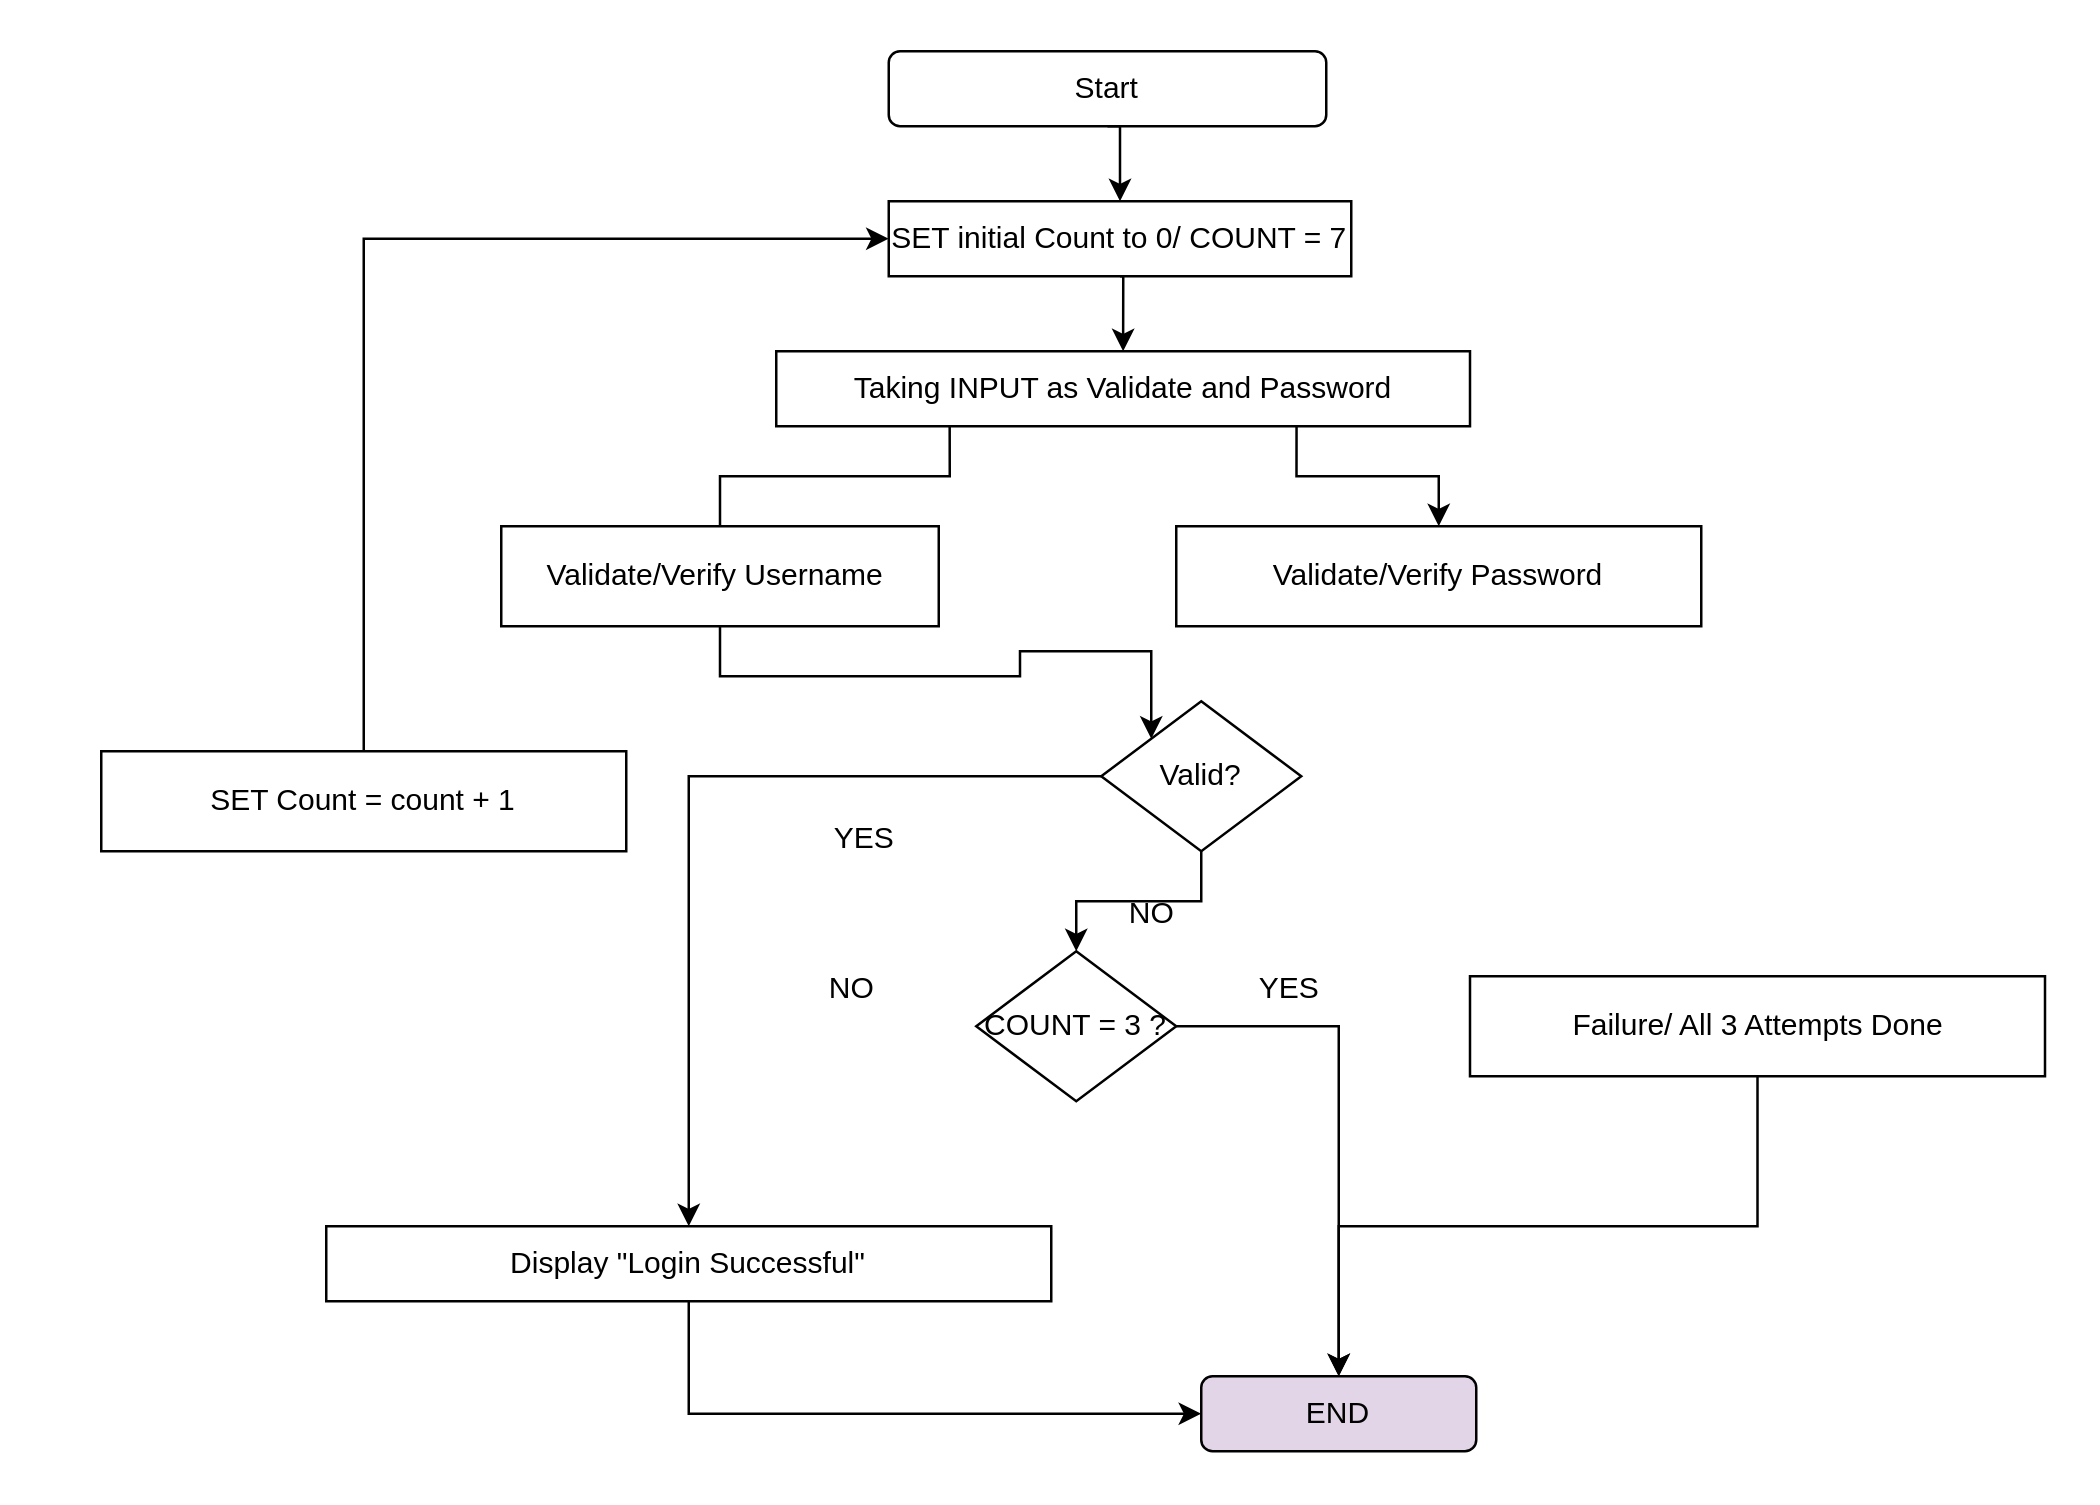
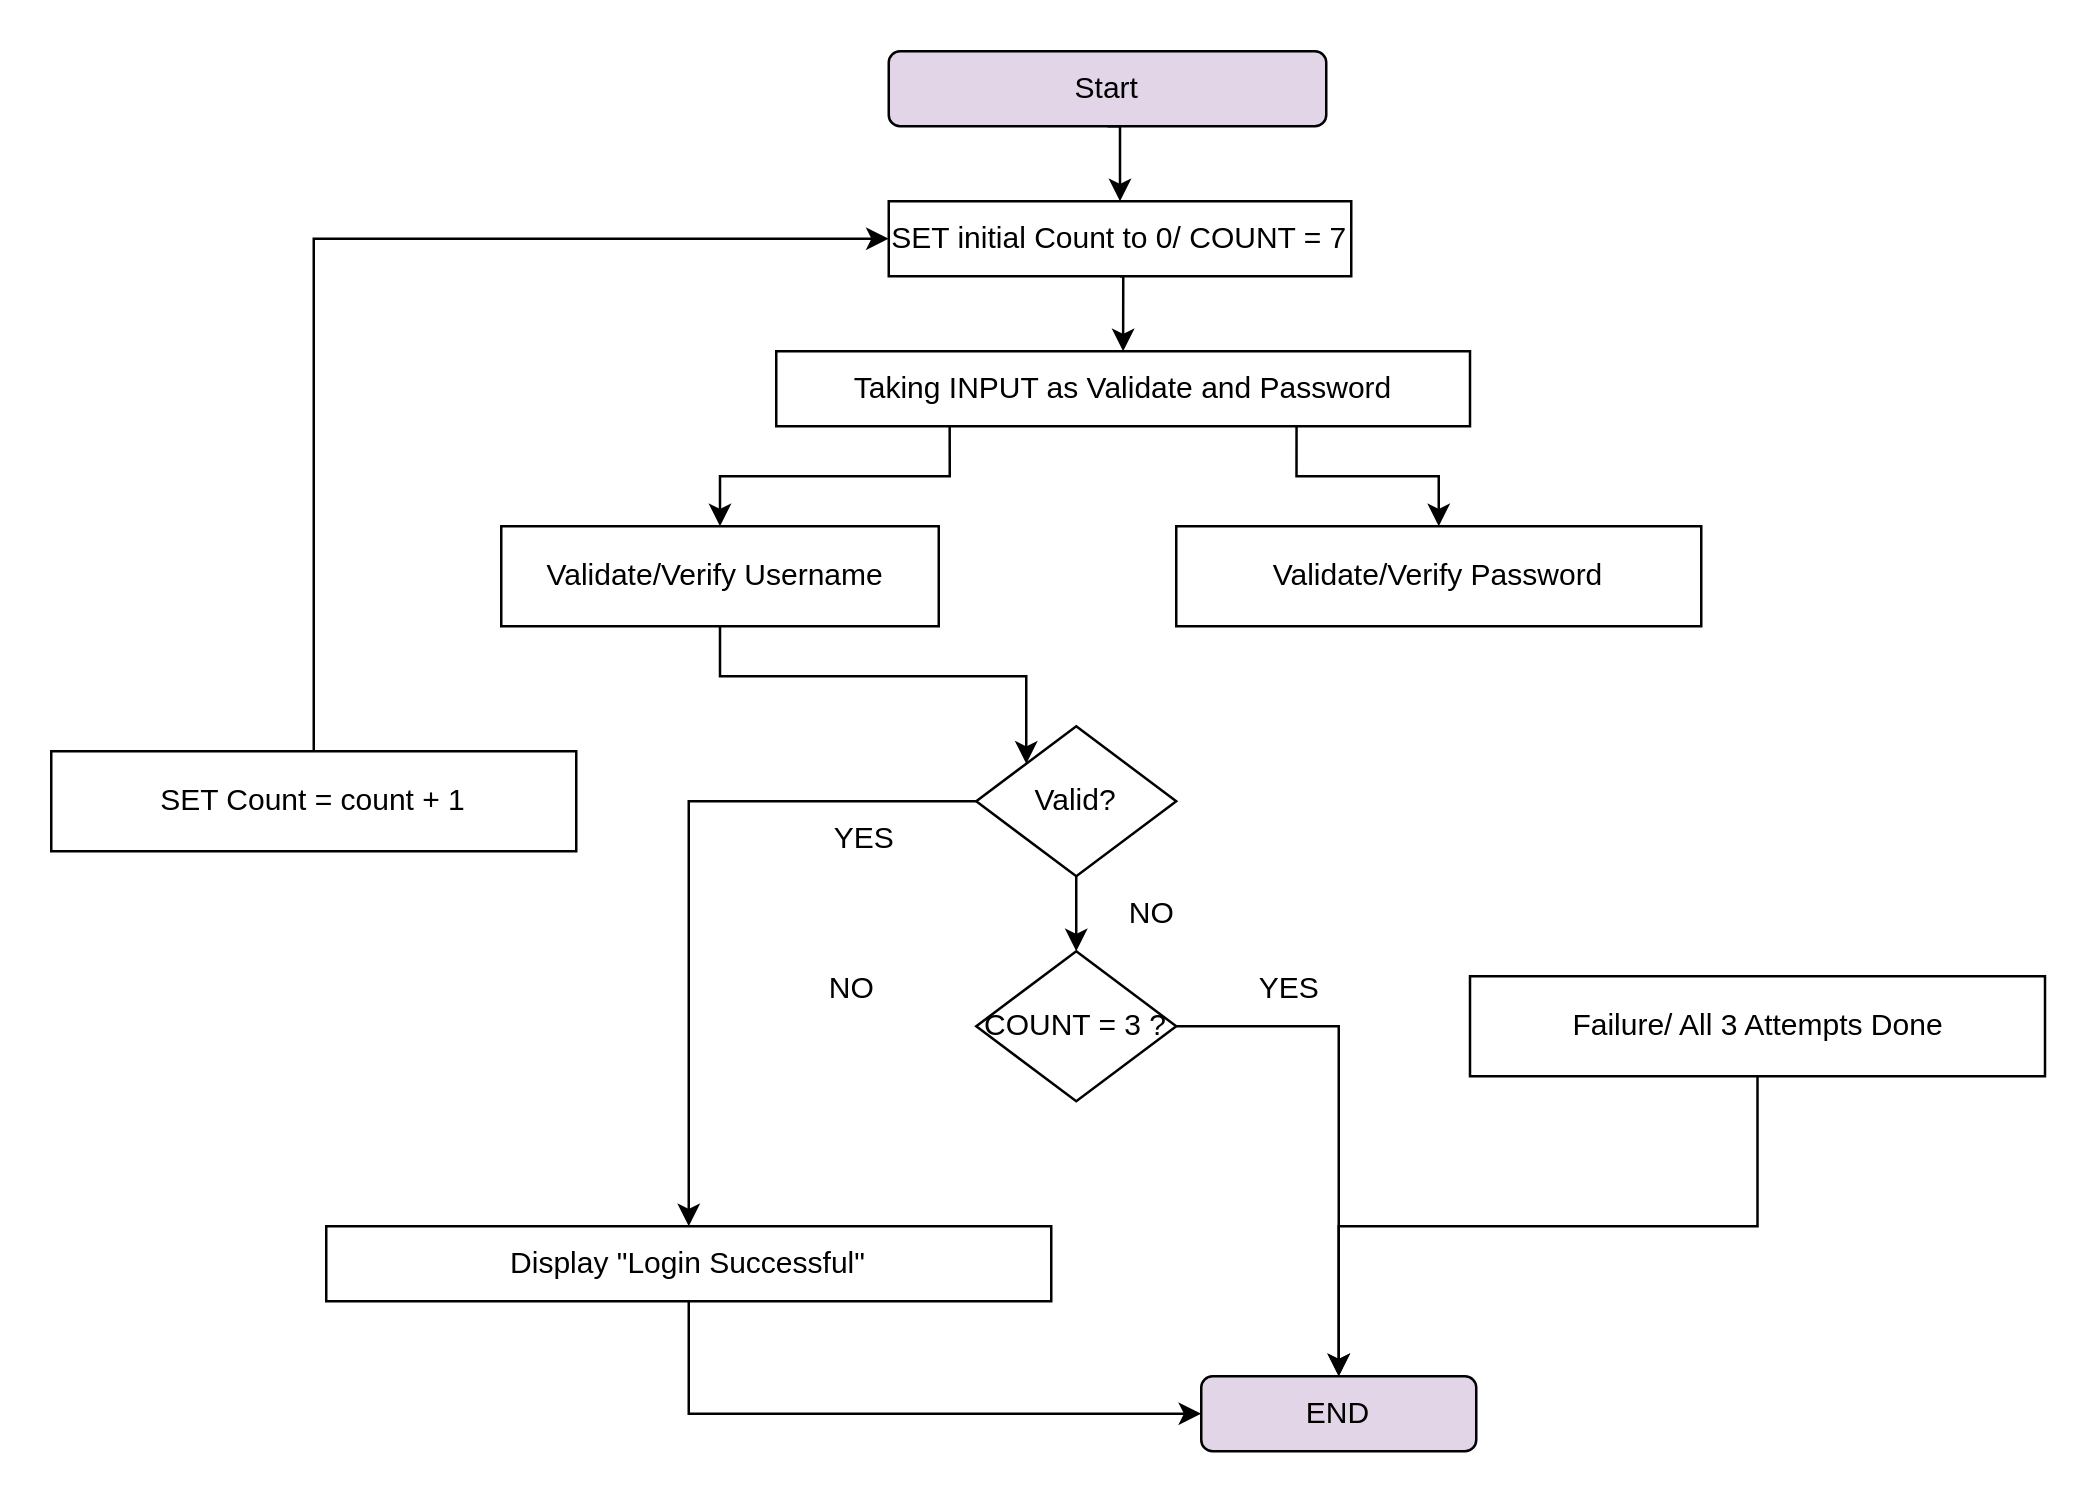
(1108, 89) -> (1108, 89)
(720, 515) -> (720, 508)
(1201, 776) -> (1076, 801)
(364, 801) -> (314, 801)
